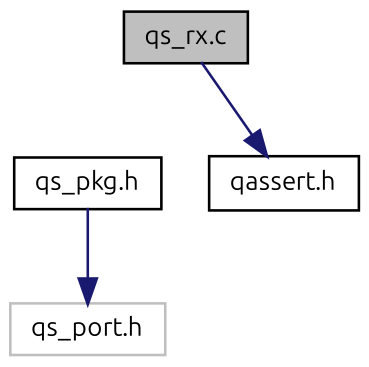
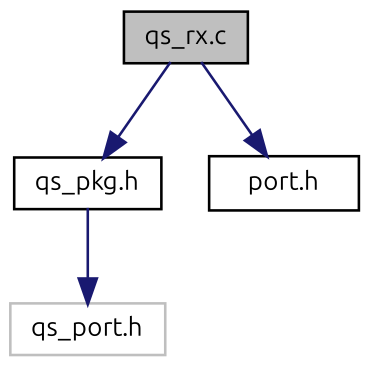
none -> (145, 99)
(284, 183) -> (284, 183)
